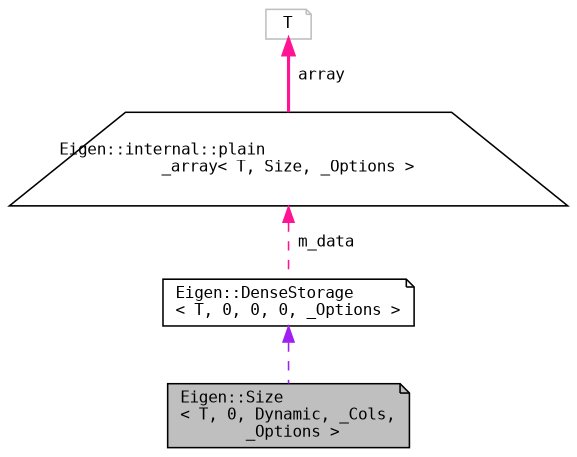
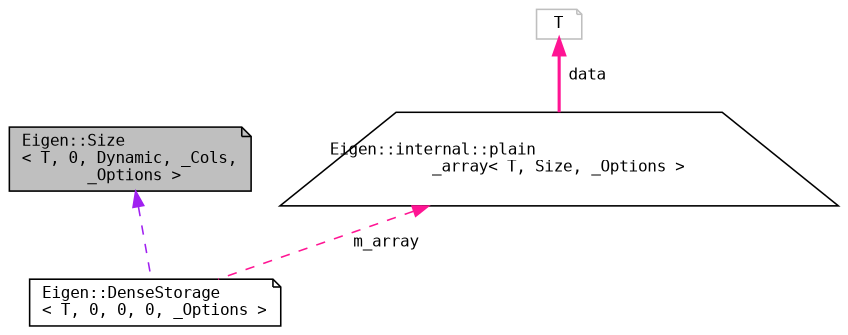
(317, 76) -> (583, 76)
(322, 243) -> (382, 243)
(289, 363) -> (145, 243)
